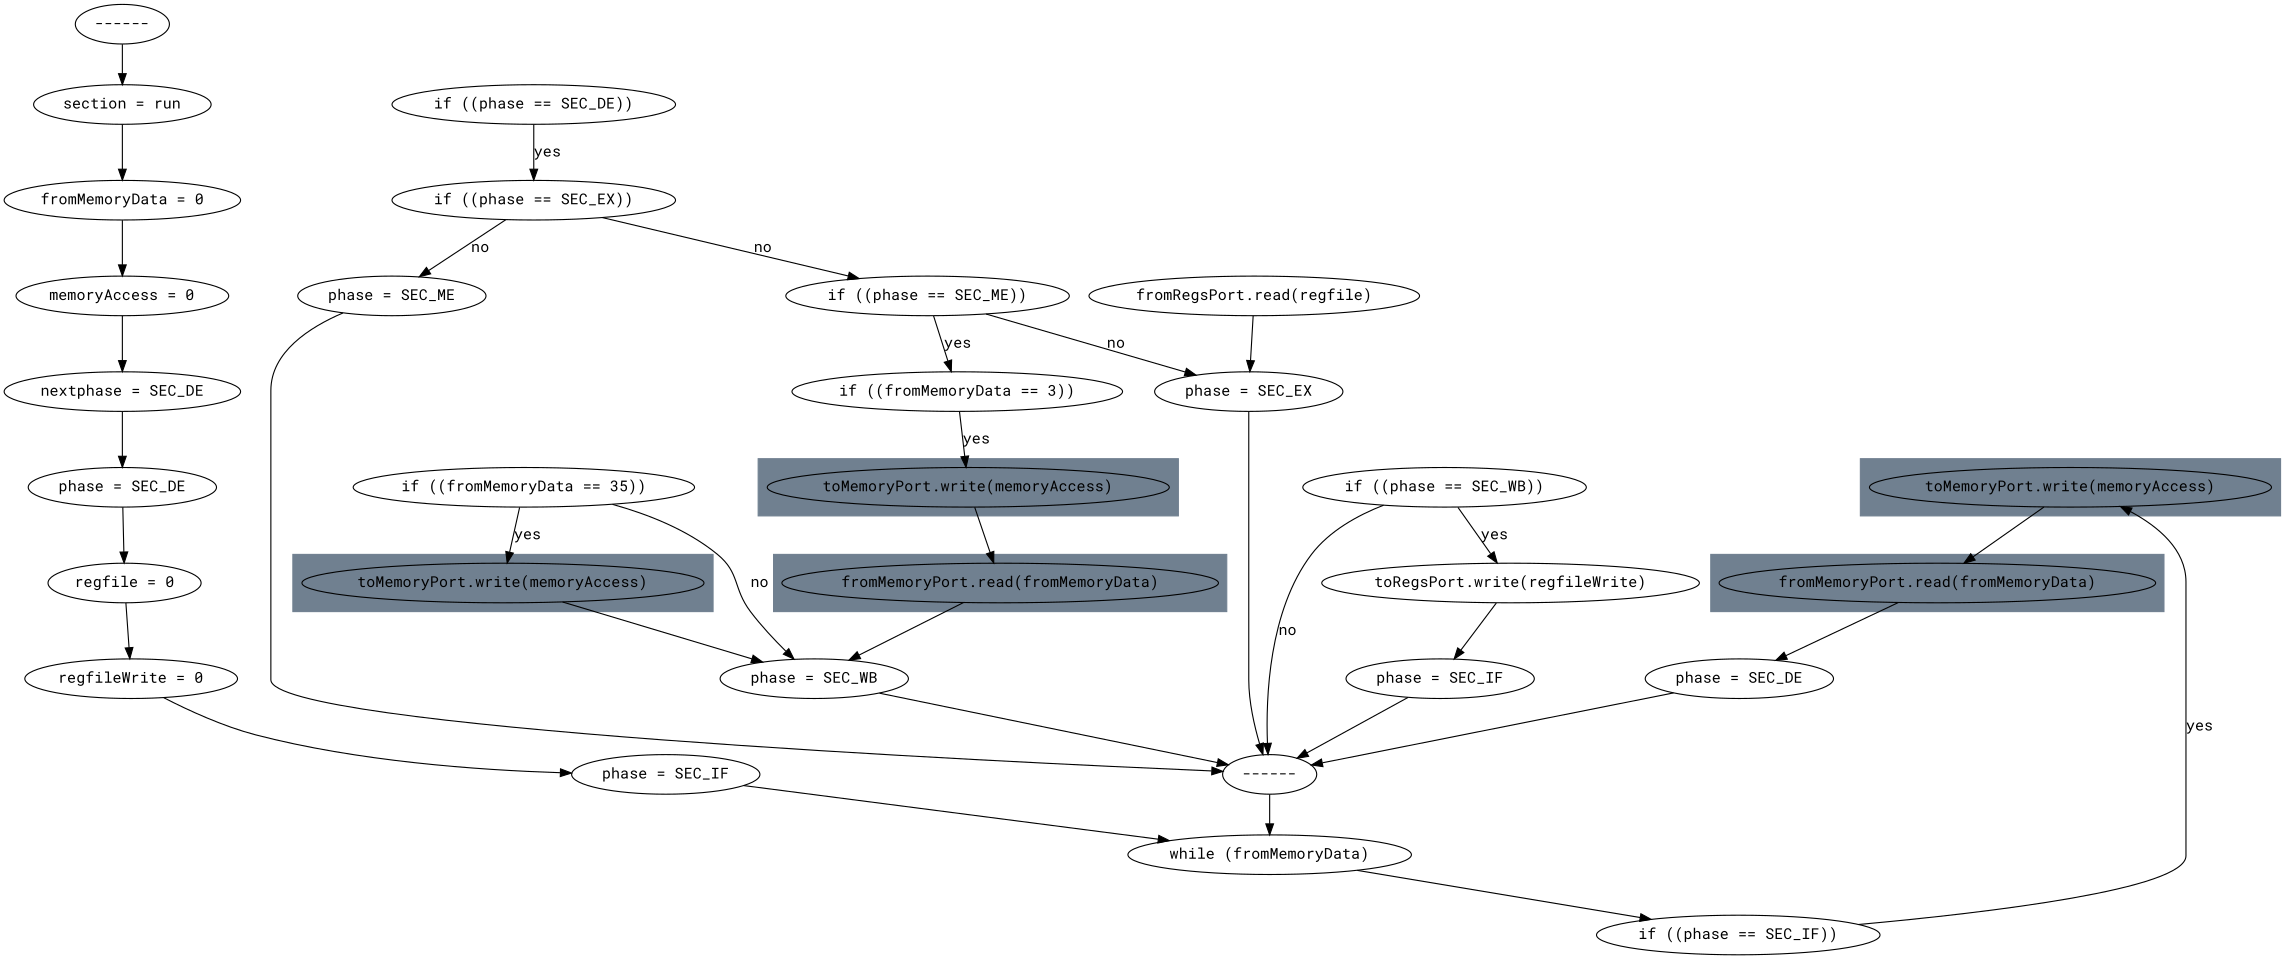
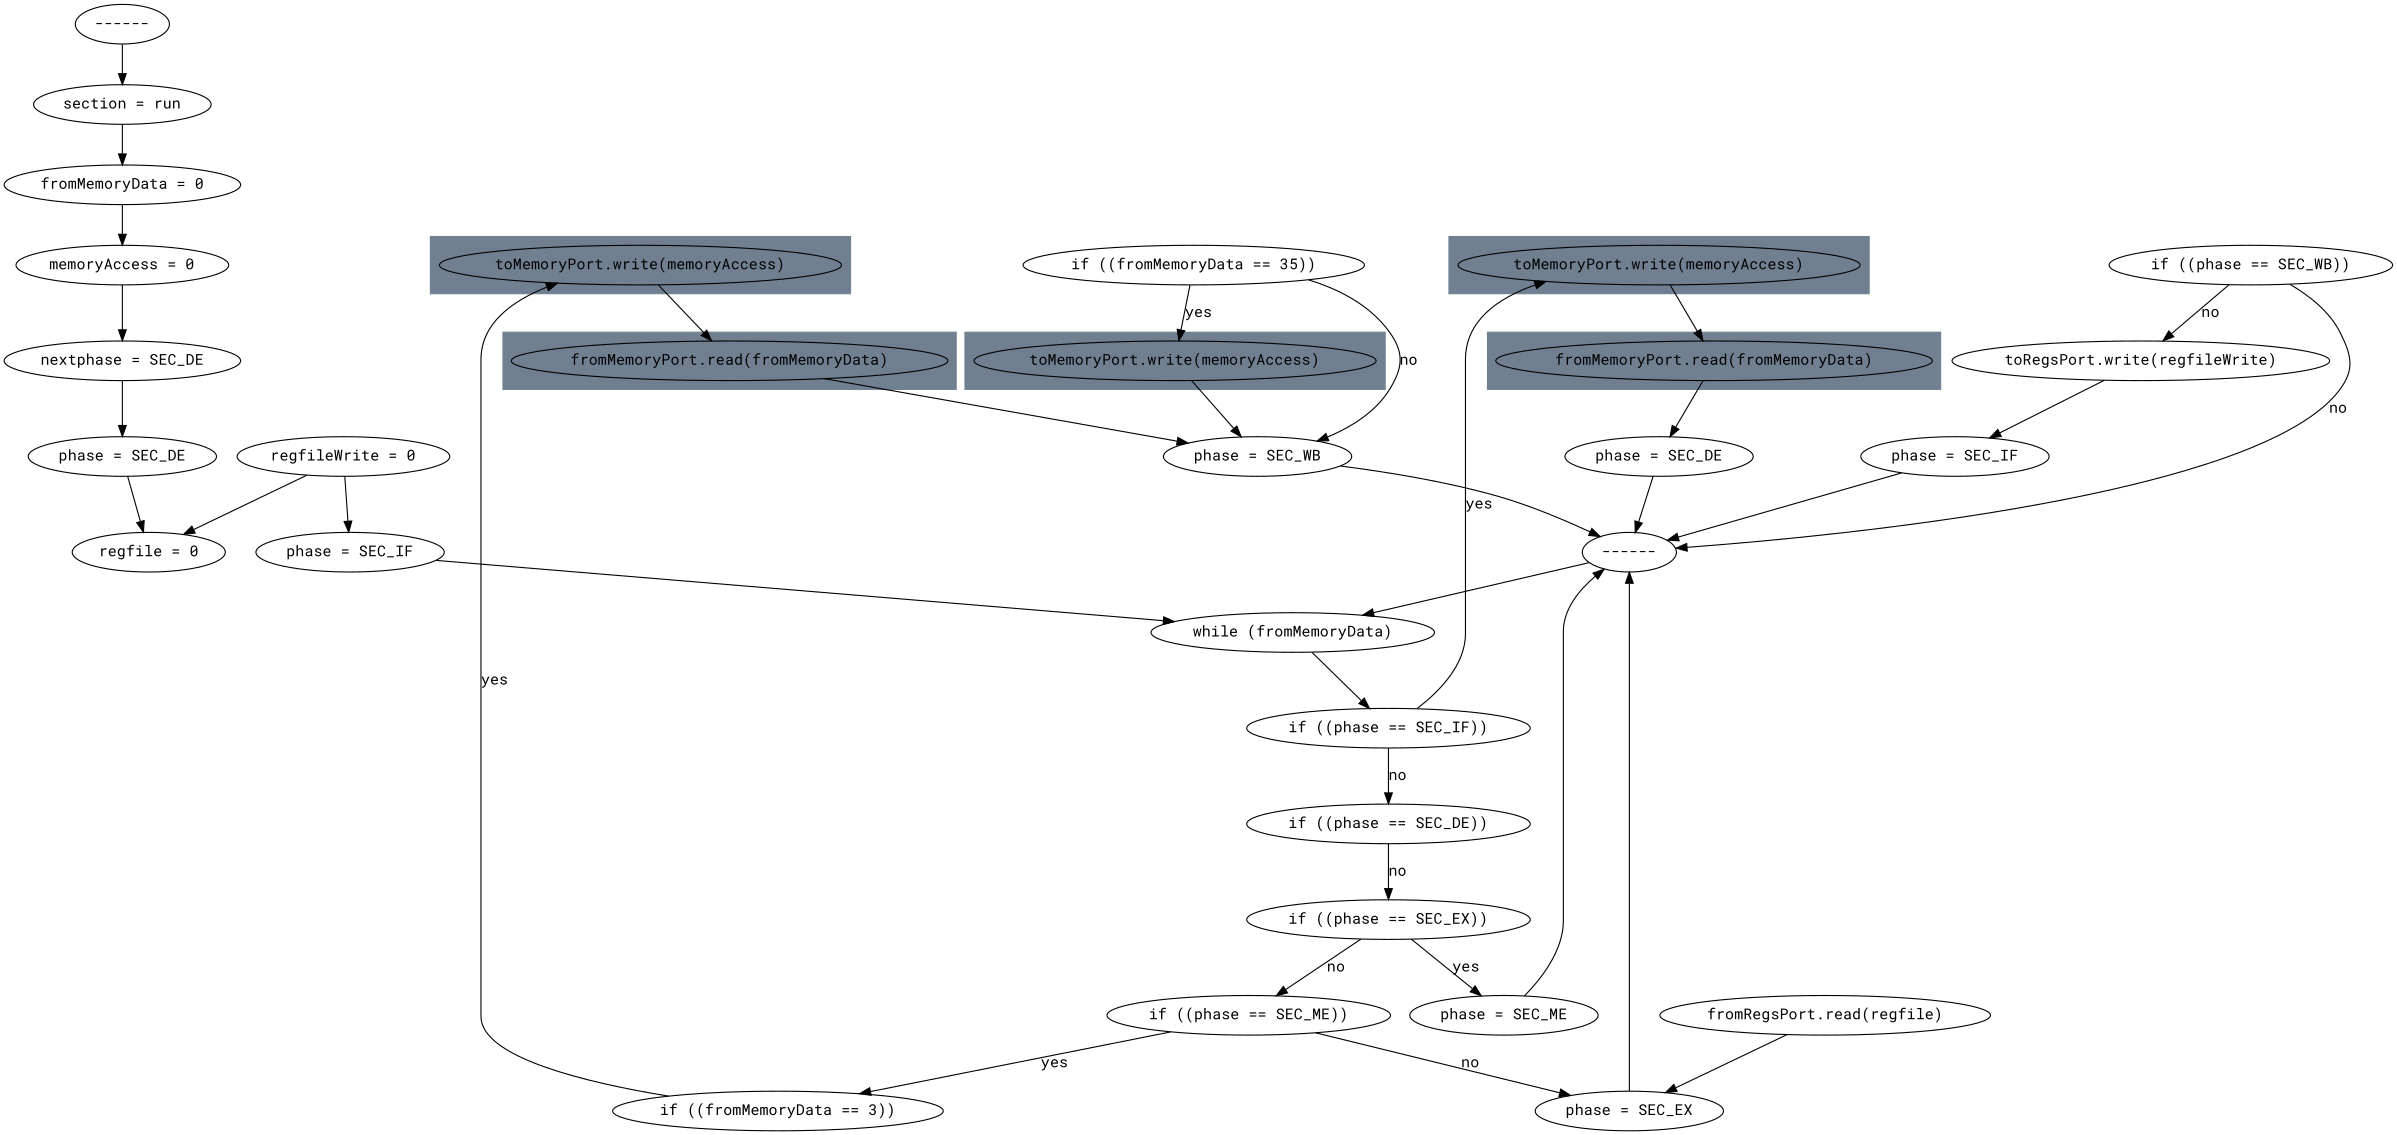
(548, 152) -> (1398, 872)
(480, 248) -> (1466, 967)
(1495, 535) -> (2211, 313)
(127, 625) -> (250, 502)
none -> (1388, 771)
